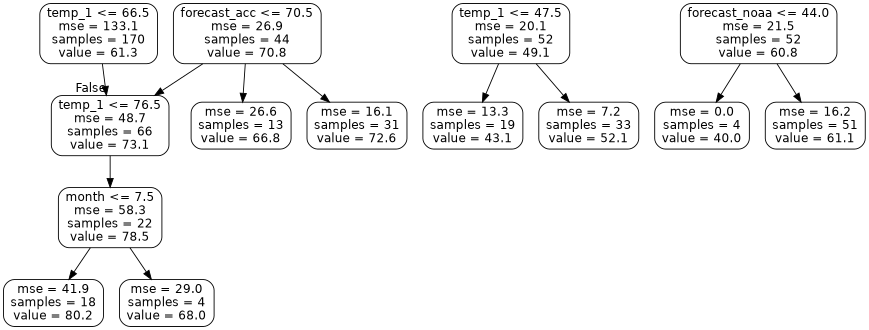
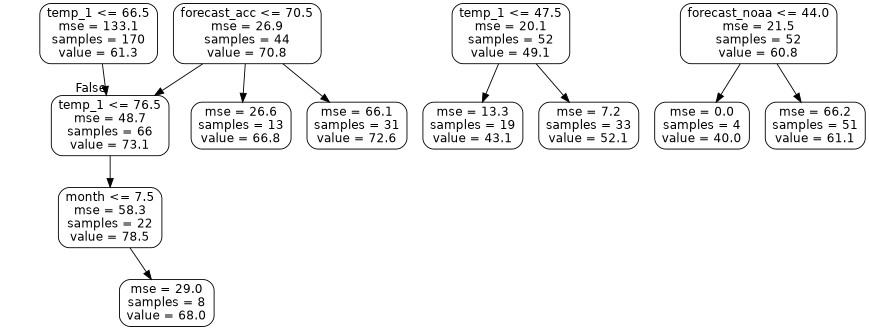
(357, 126) -> (357, 126)
(815, 126) -> (815, 126)
(54, 303) -> none
(167, 303) -> (167, 303)
